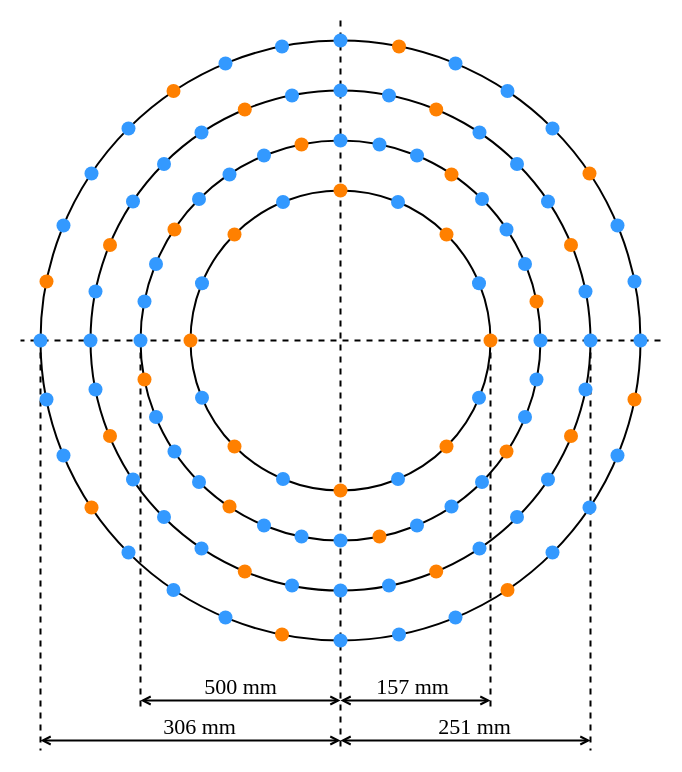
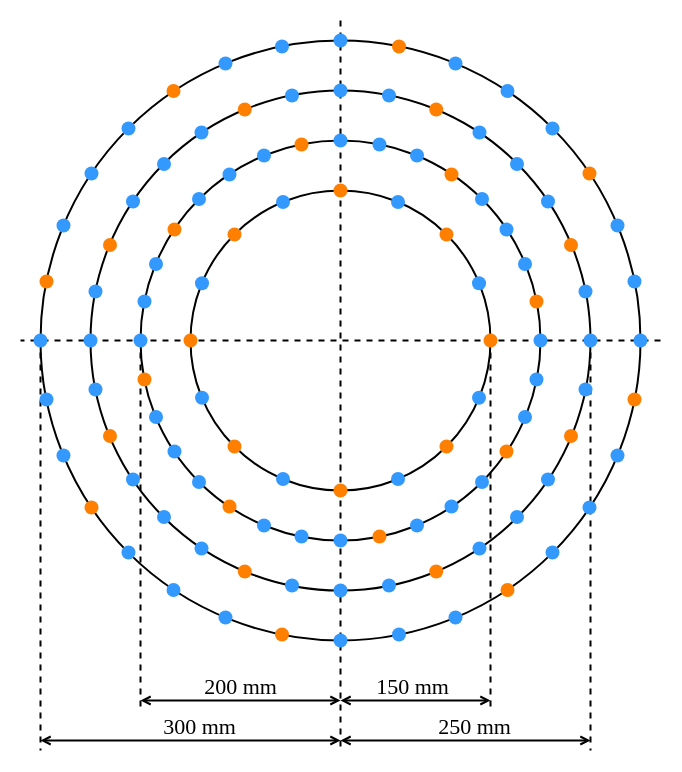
(241, 688) -> (241, 688)
(413, 688) -> (413, 688)
(200, 728) -> (200, 728)
(475, 728) -> (475, 728)
